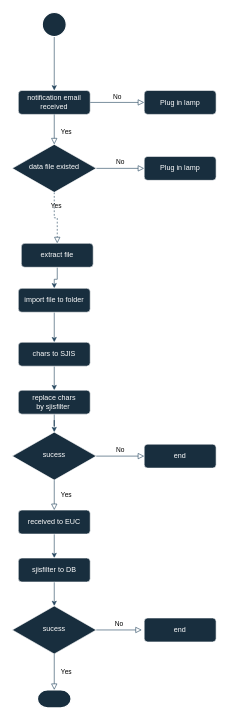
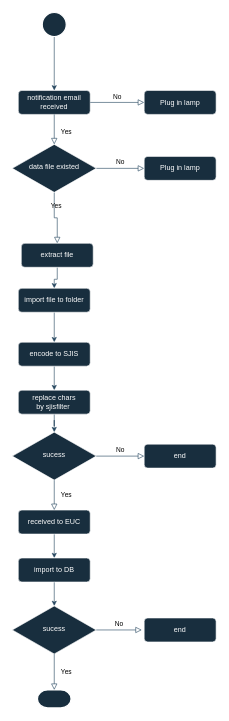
(54, 216) -> (54, 216)
(54, 354) -> (54, 354)
(54, 570) -> (54, 570)
